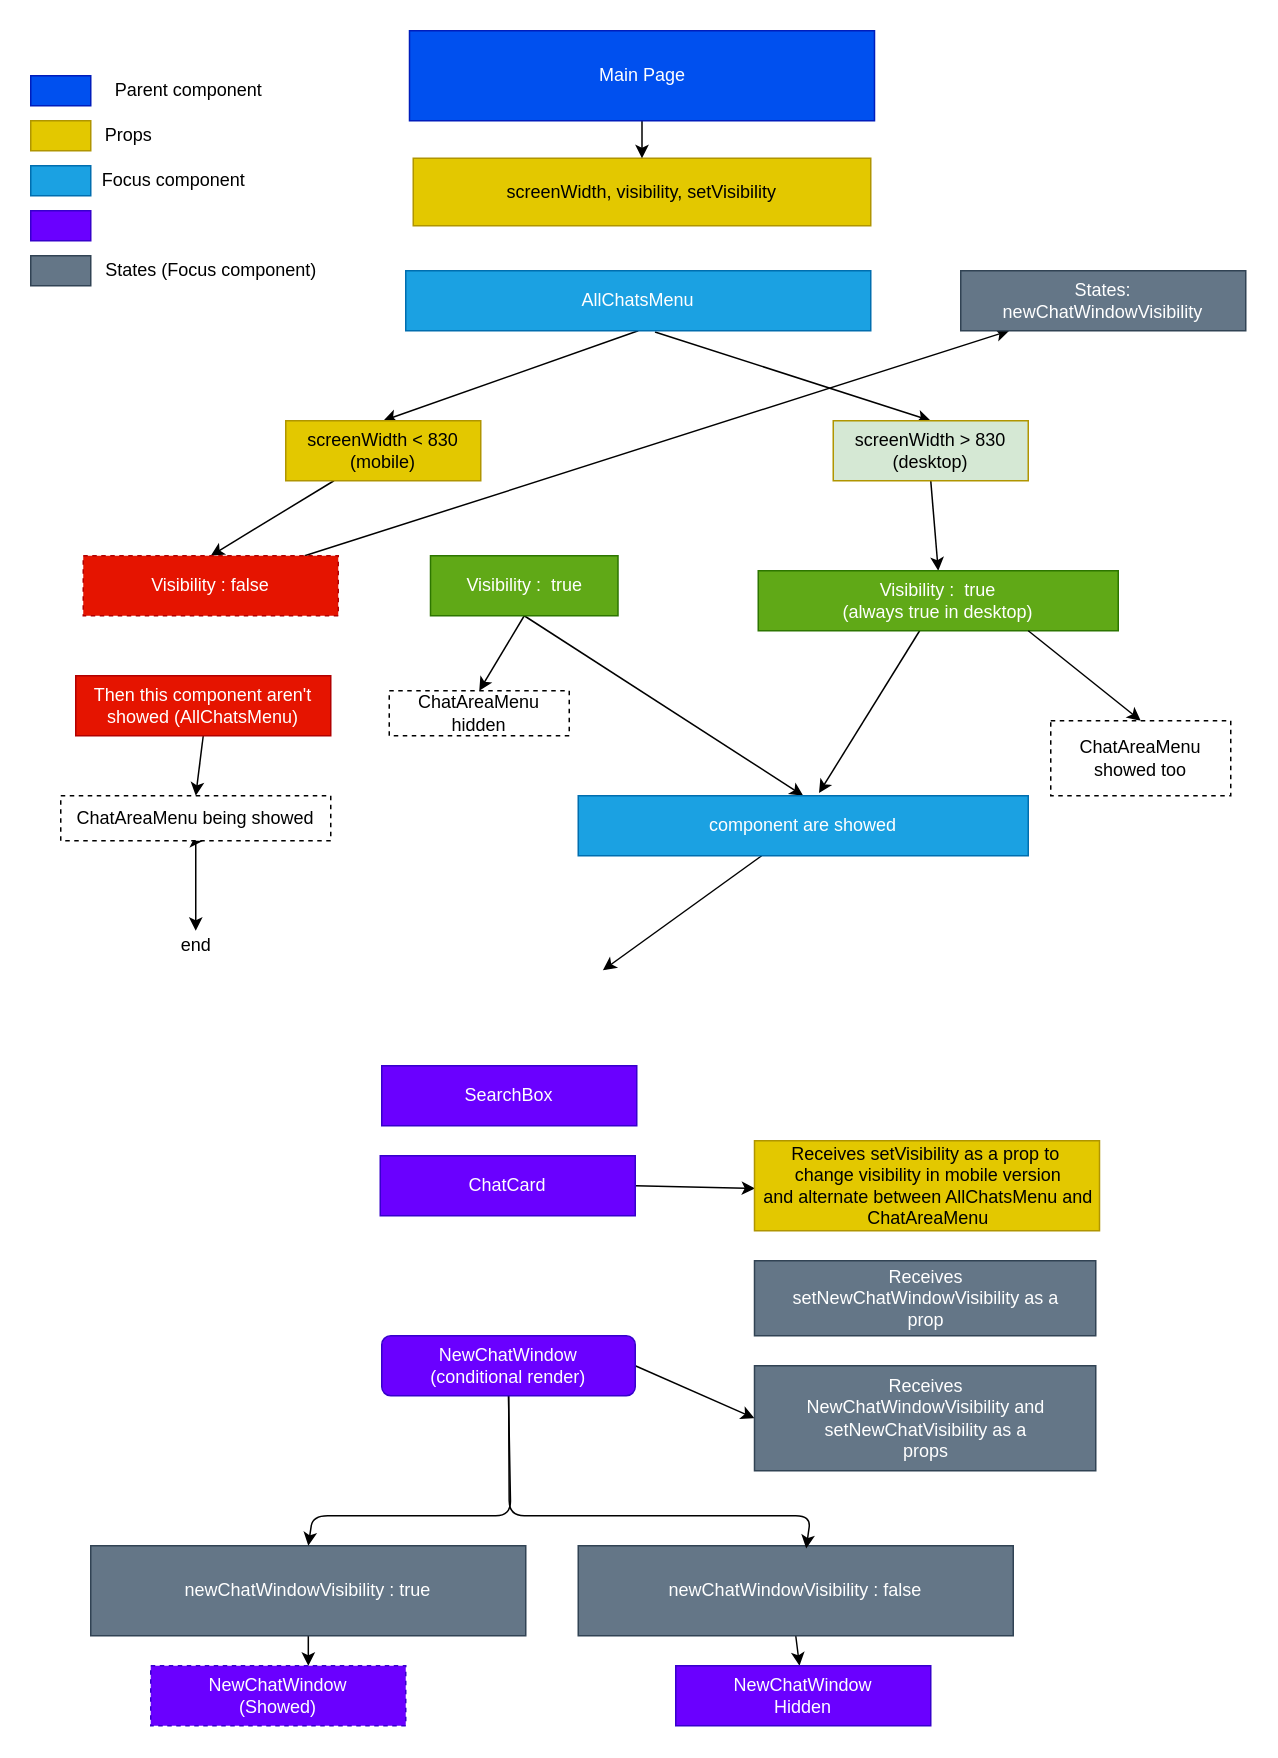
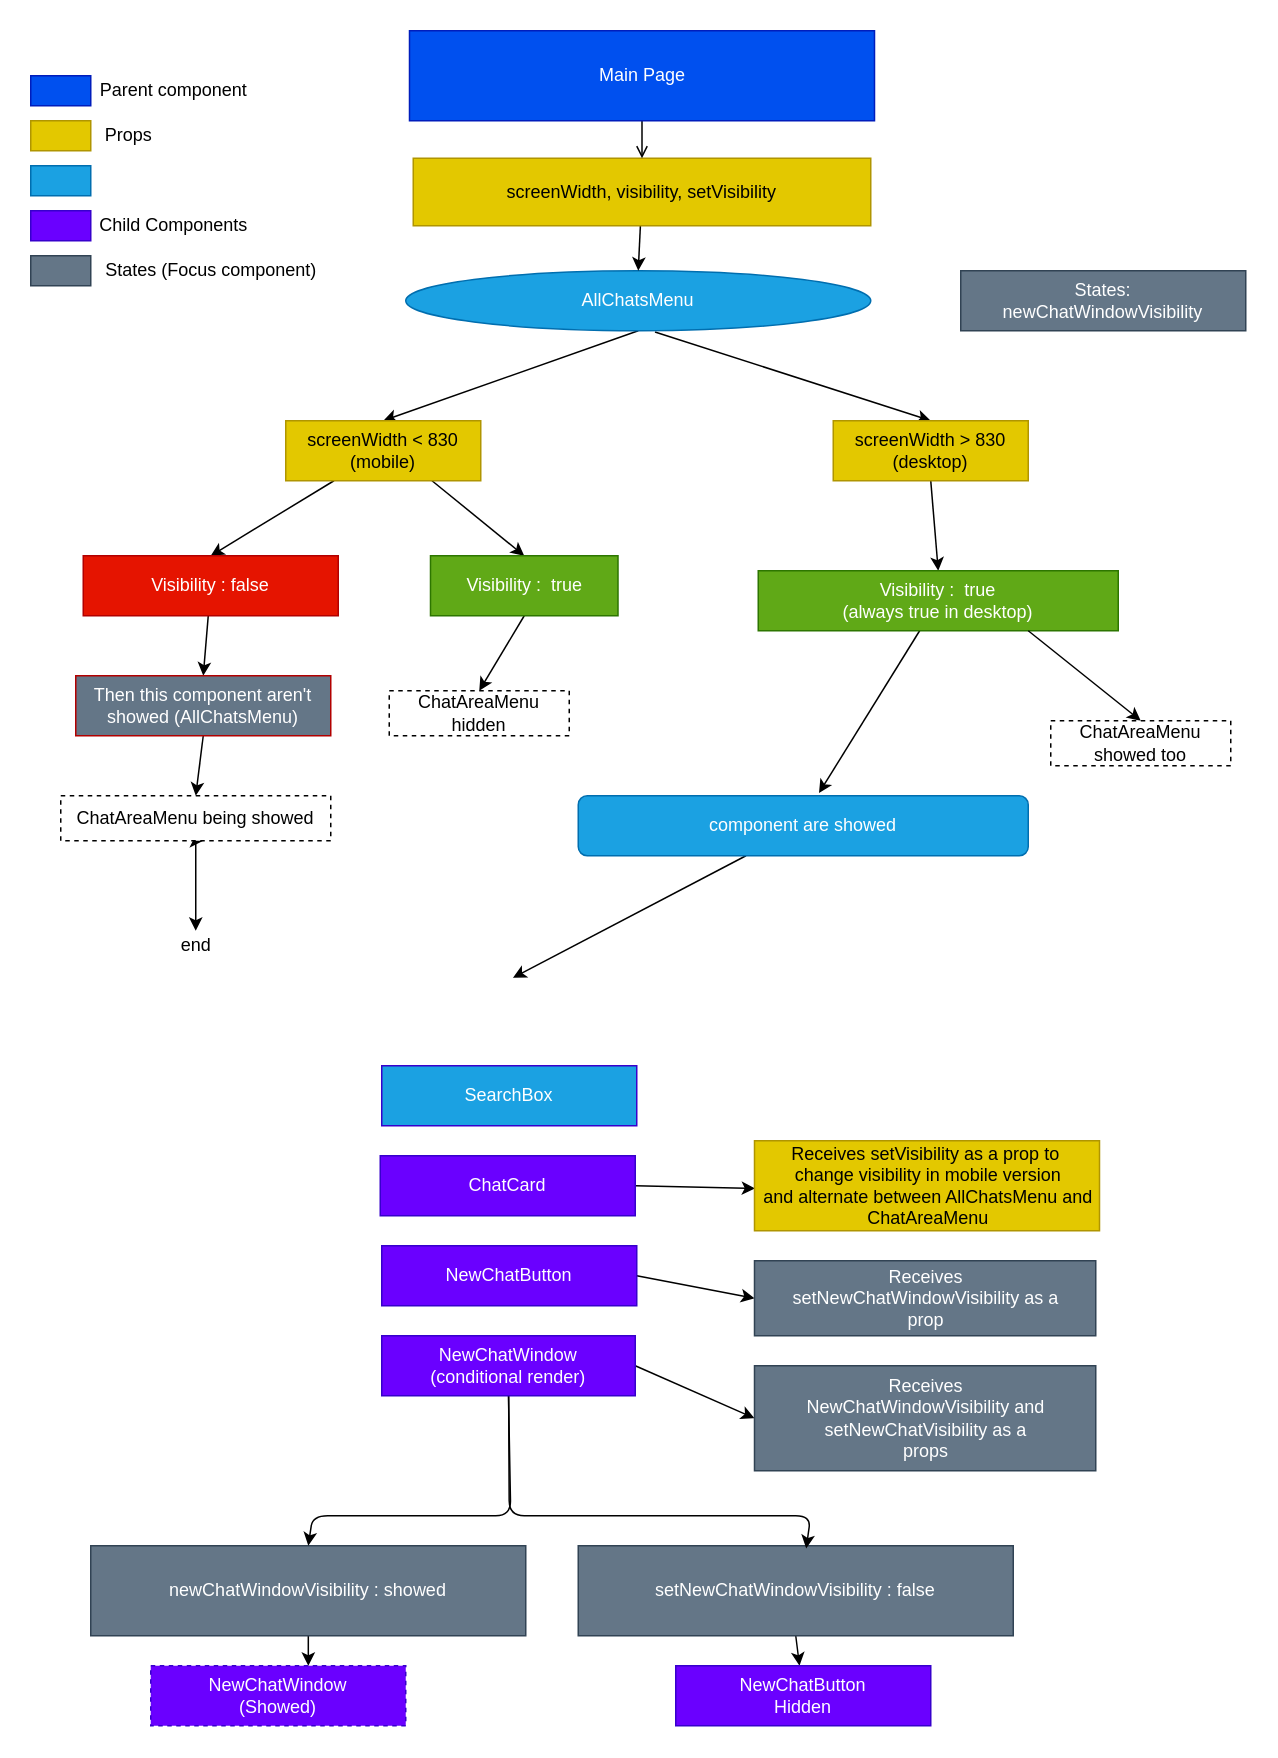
(188, 91) -> (173, 91)
(642, 147) -> (642, 149)
(173, 181) -> none
none -> (173, 226)
none -> (640, 243)
(638, 301) -> (638, 301)
(652, 445) -> (206, 641)
(931, 451) -> (931, 451)
none -> (474, 515)
(211, 586) -> (211, 586)
(661, 704) -> none
(203, 706) -> (203, 706)
(1141, 758) -> (1141, 743)
(803, 826) -> (803, 826)
(599, 998) -> (509, 1006)
(509, 1096) -> (509, 1096)
none -> (509, 1276)
none -> (691, 1286)
(509, 1366) -> (509, 1366)
(308, 1591) -> (308, 1591)
(796, 1591) -> (796, 1591)
(803, 1696) -> (803, 1696)
